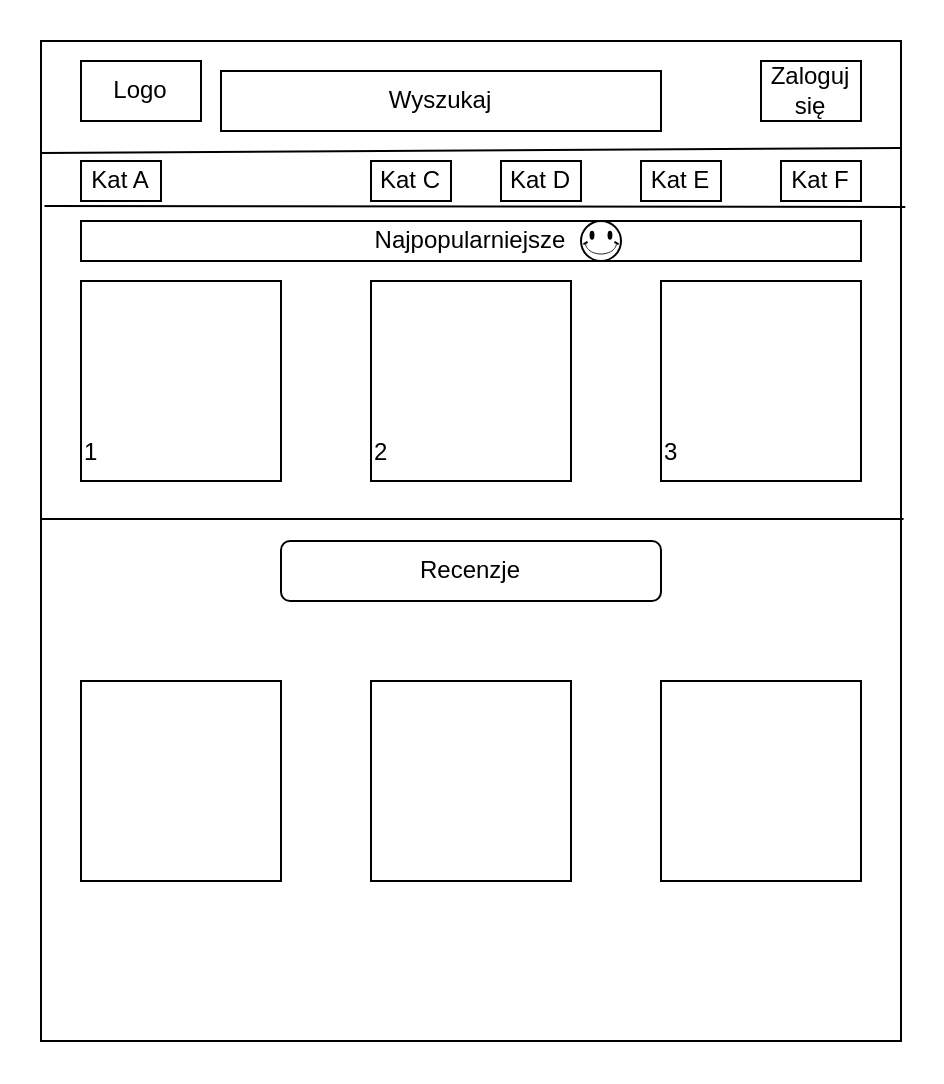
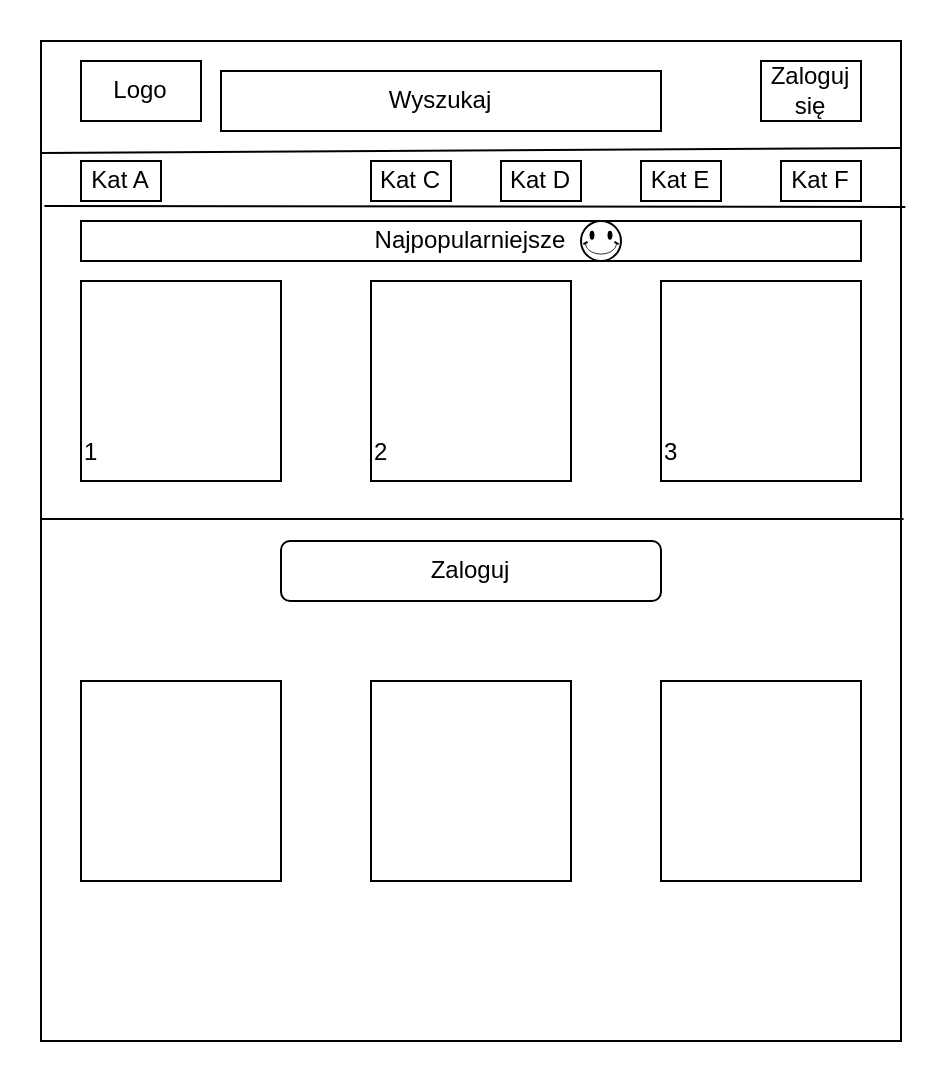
(471, 571) -> (471, 571)
